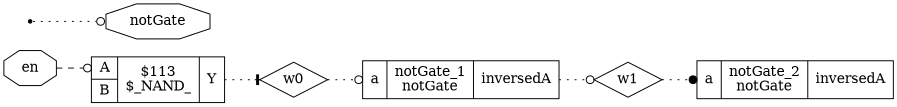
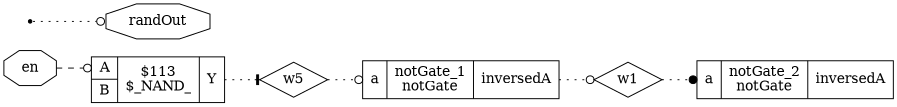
(158, 21) -> (158, 21)
(294, 80) -> (294, 80)
